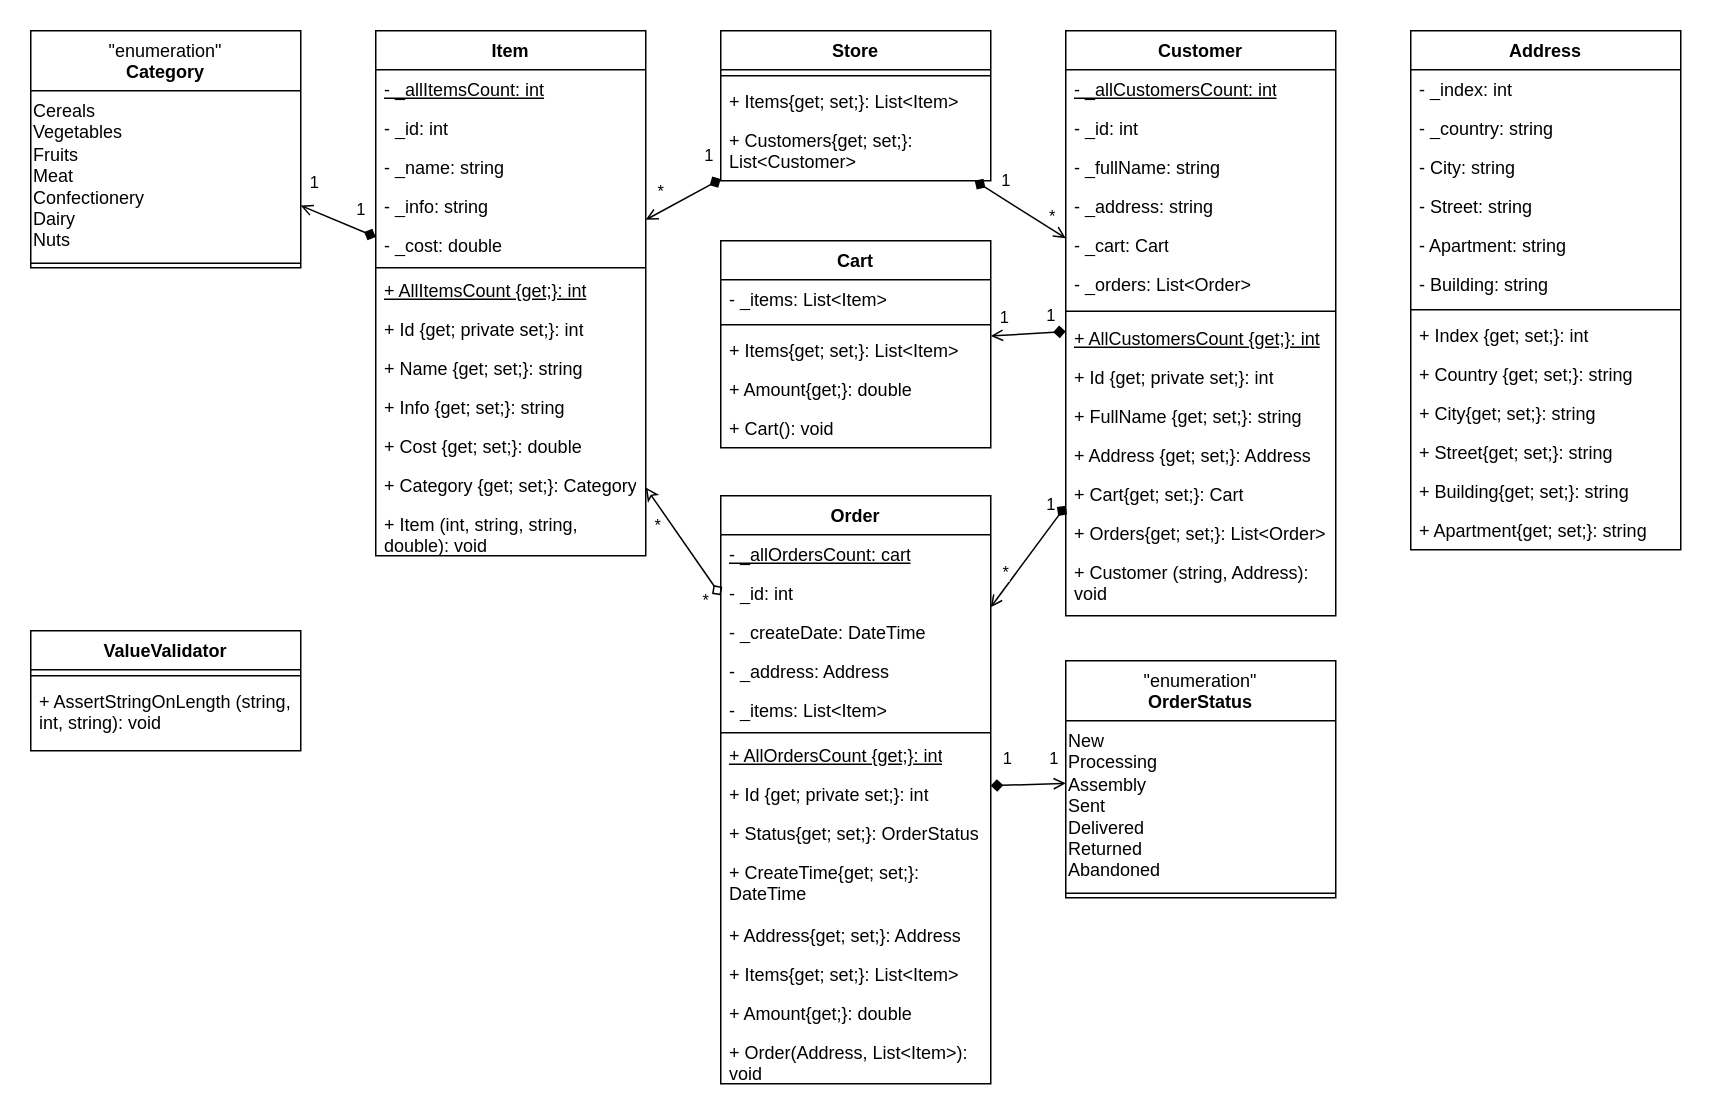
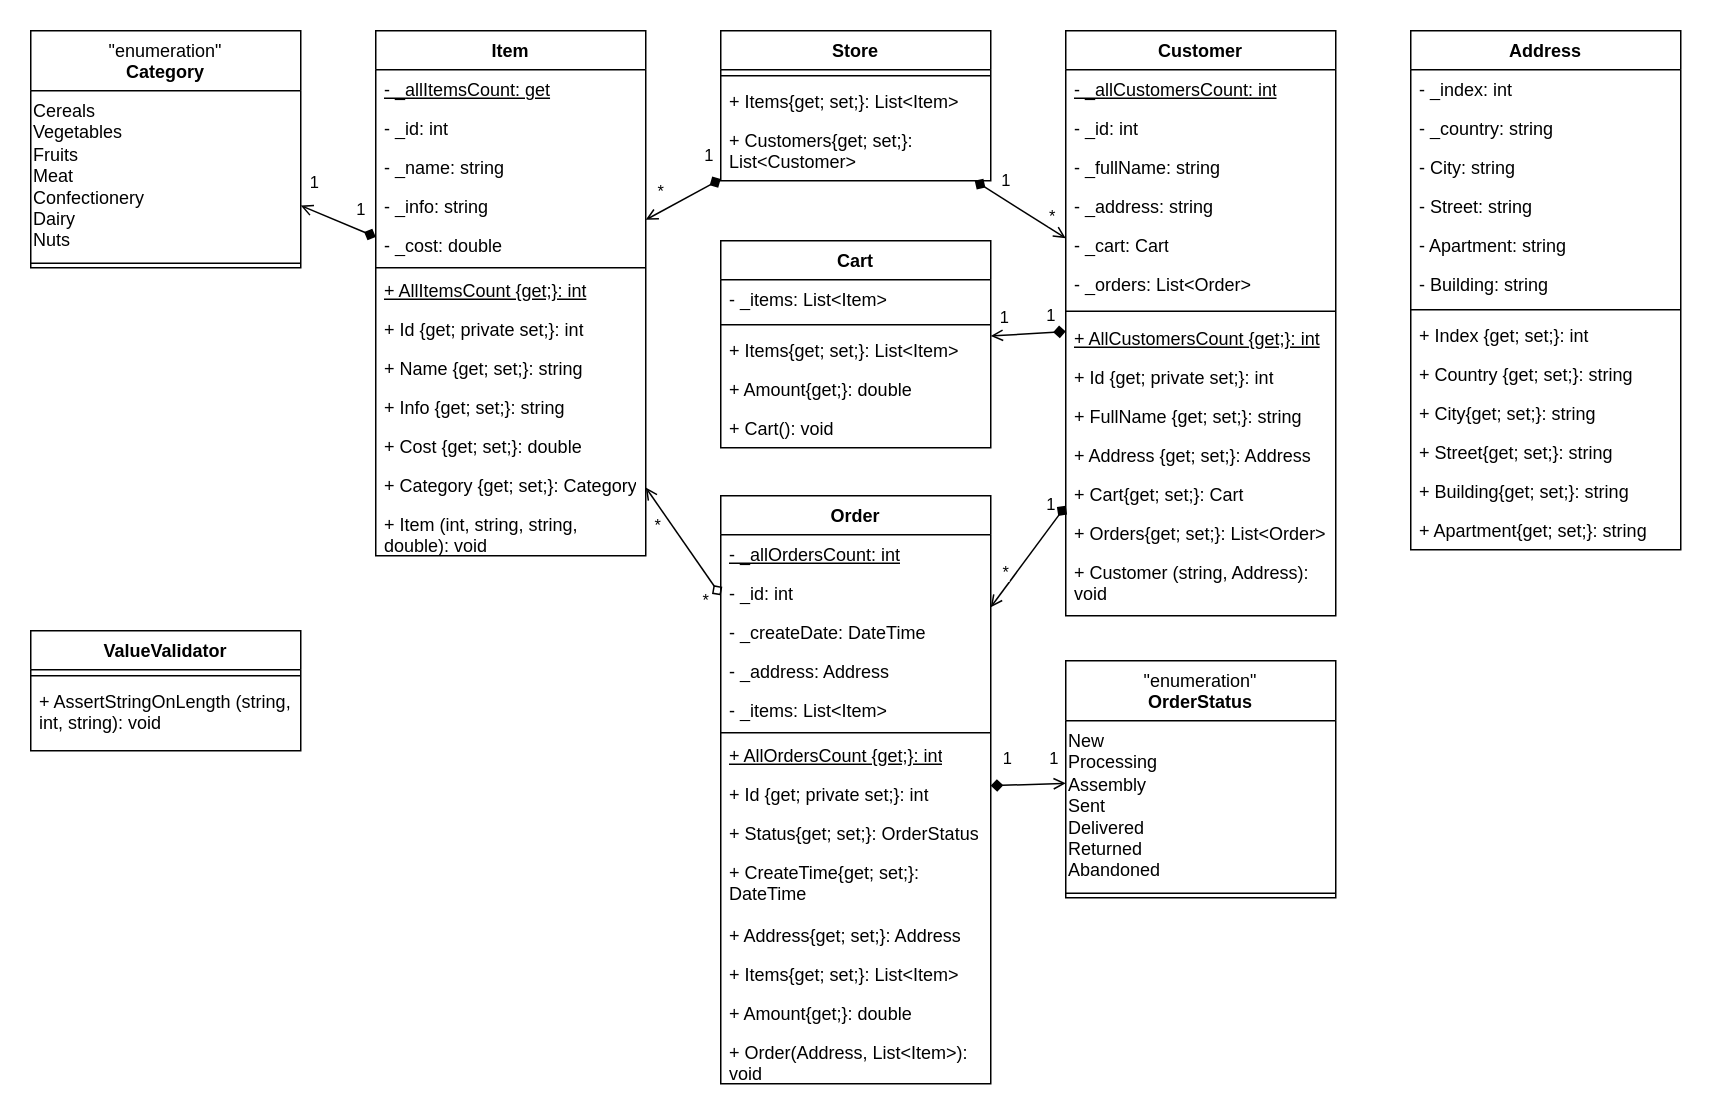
(477, 91) -> (479, 91)
(652, 496) -> (650, 494)
(834, 556) -> (827, 556)
